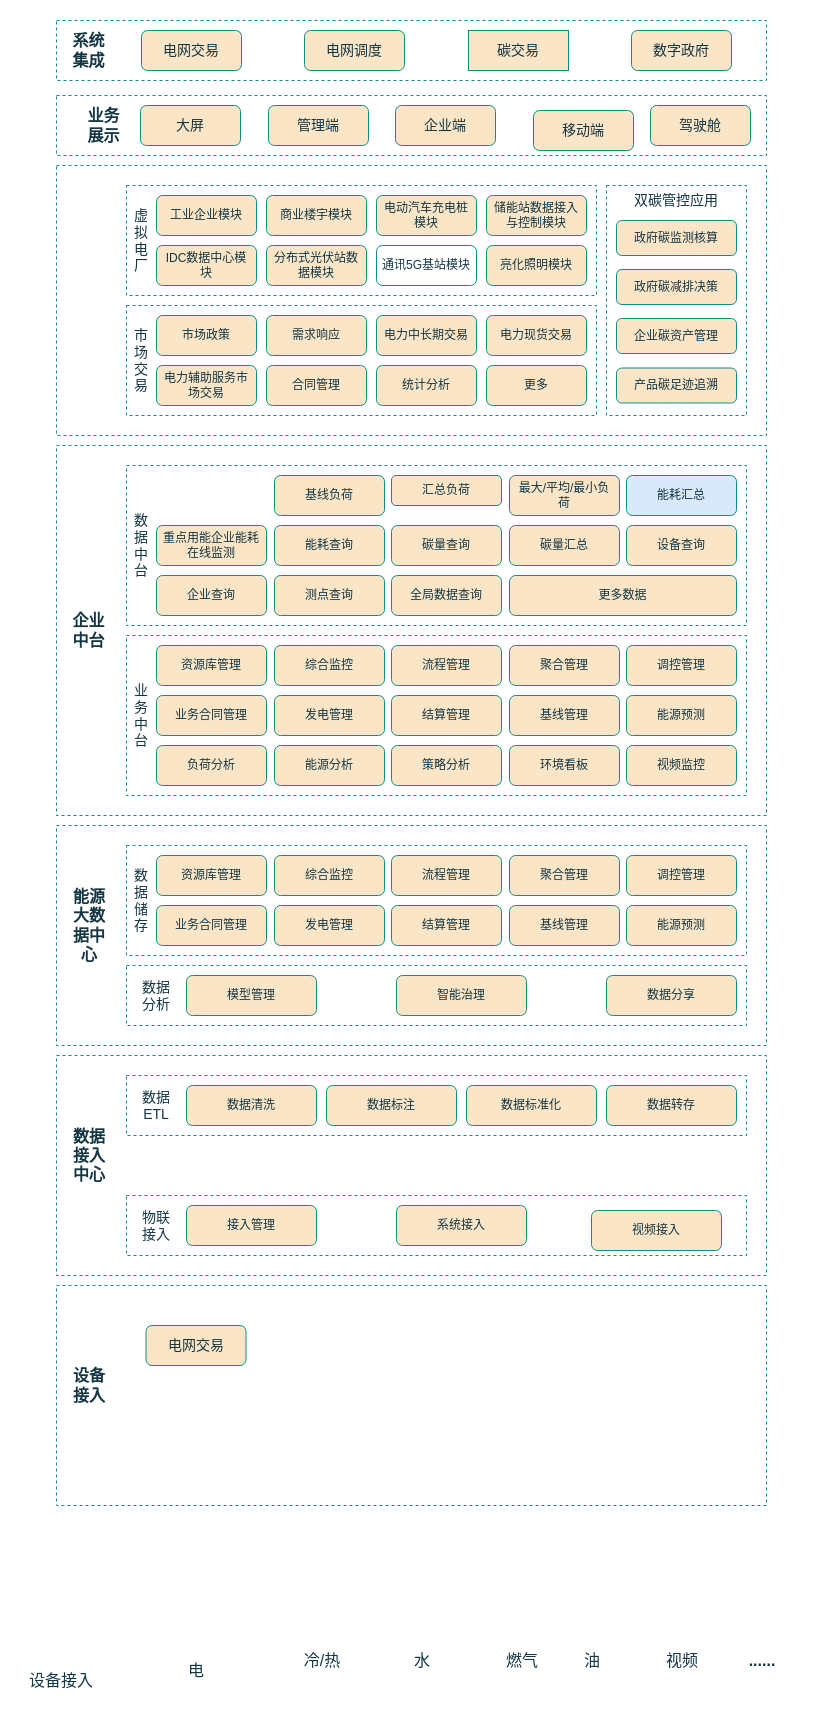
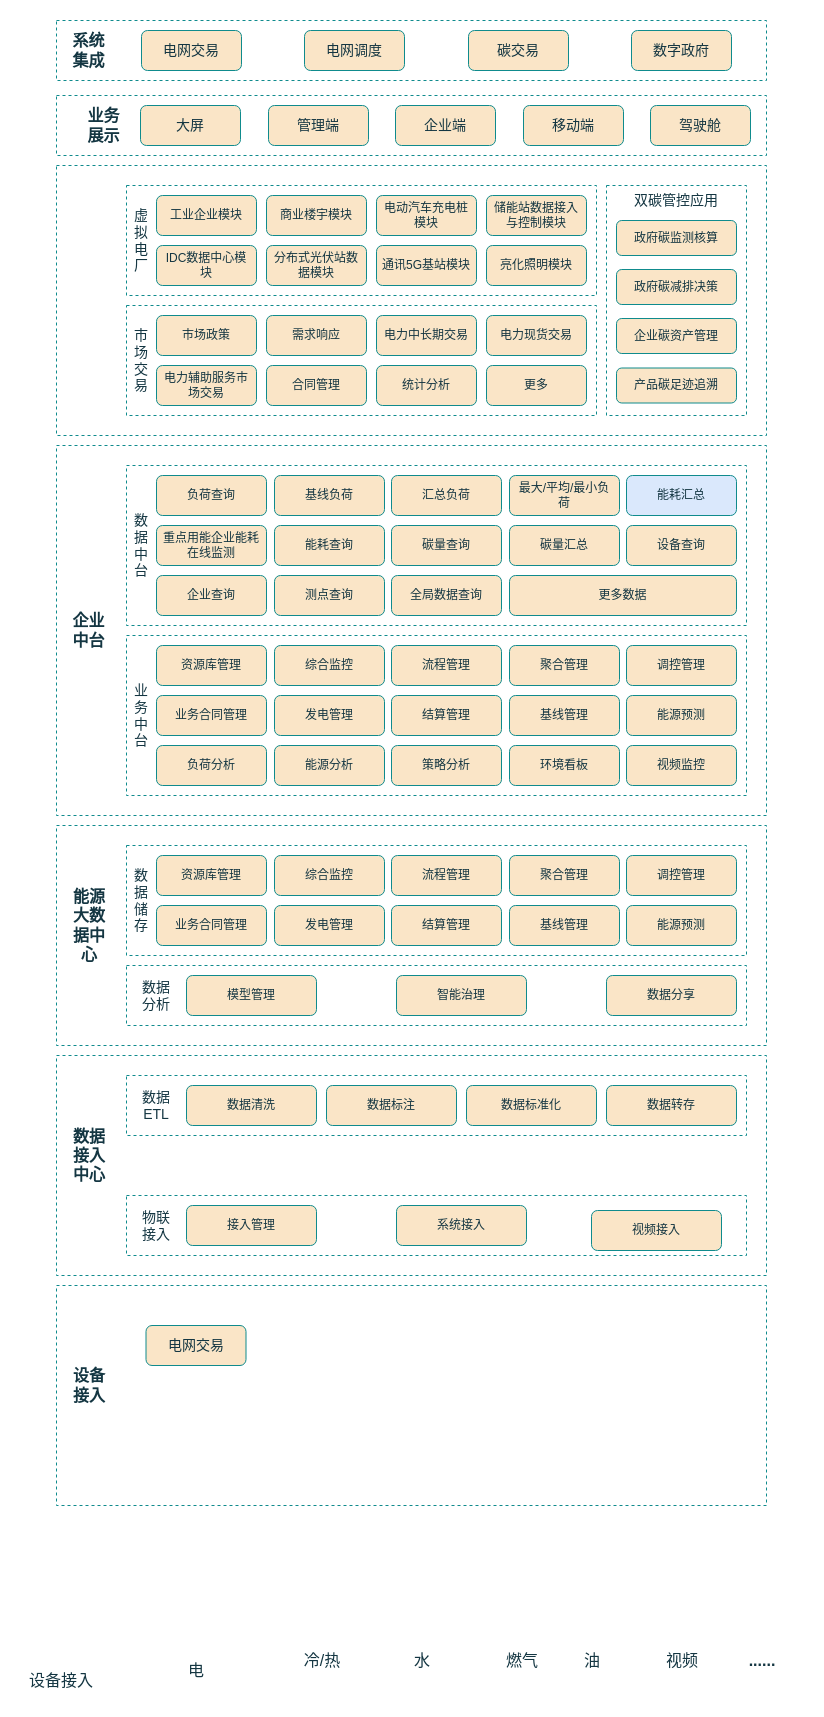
(519, 51) -> (519, 51)
(584, 131) -> (574, 126)
(427, 266) -> (427, 266)
(447, 491) -> (447, 496)
none -> (212, 496)
